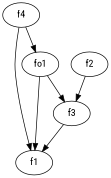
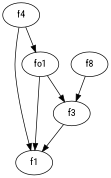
(90, 64) -> (90, 64)
